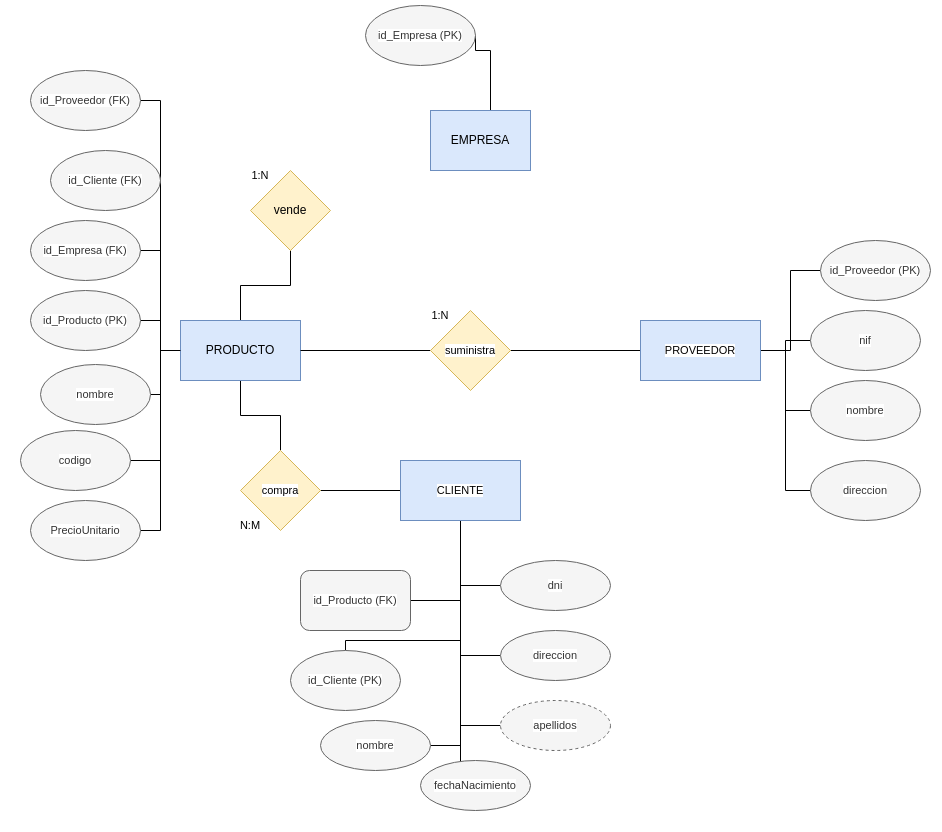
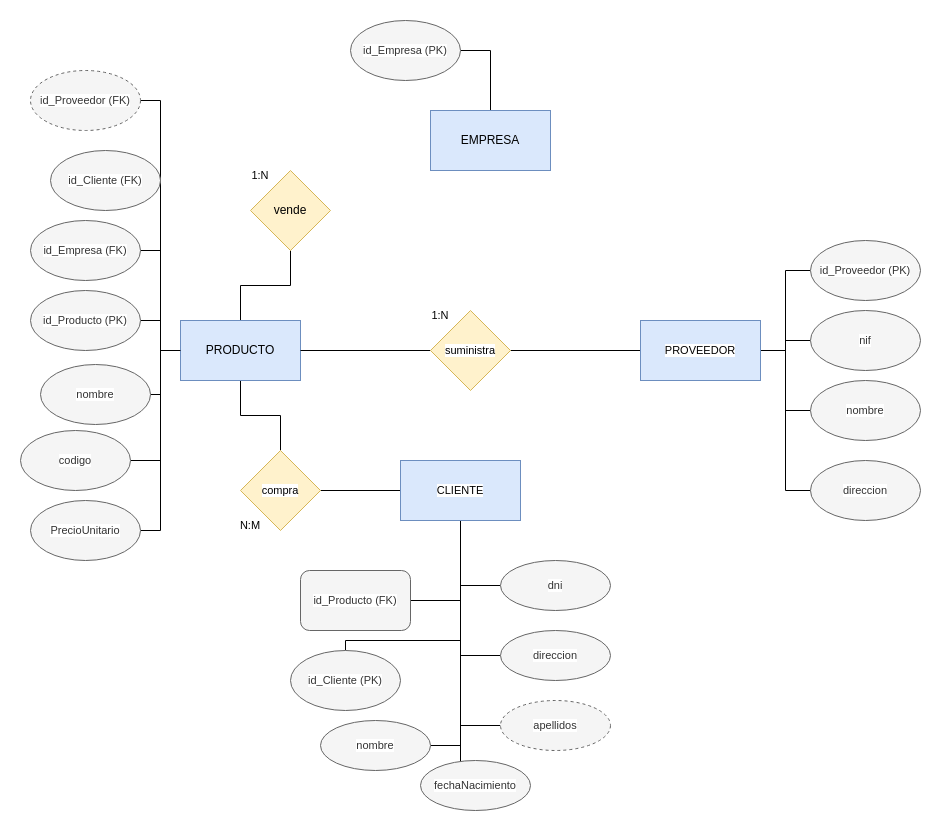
(421, 36) -> (406, 51)
(86, 101) -> (86, 101)
(481, 141) -> (491, 141)
(876, 271) -> (866, 271)
